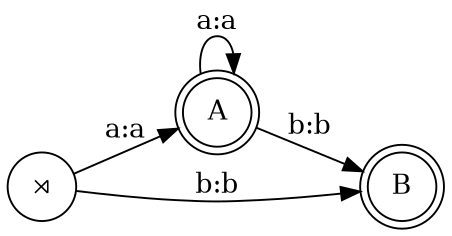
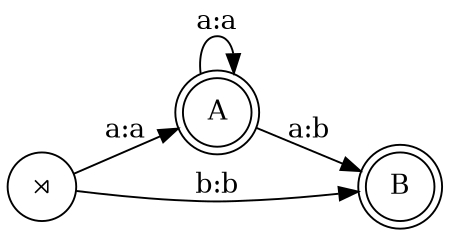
(310, 127) -> (309, 131)
